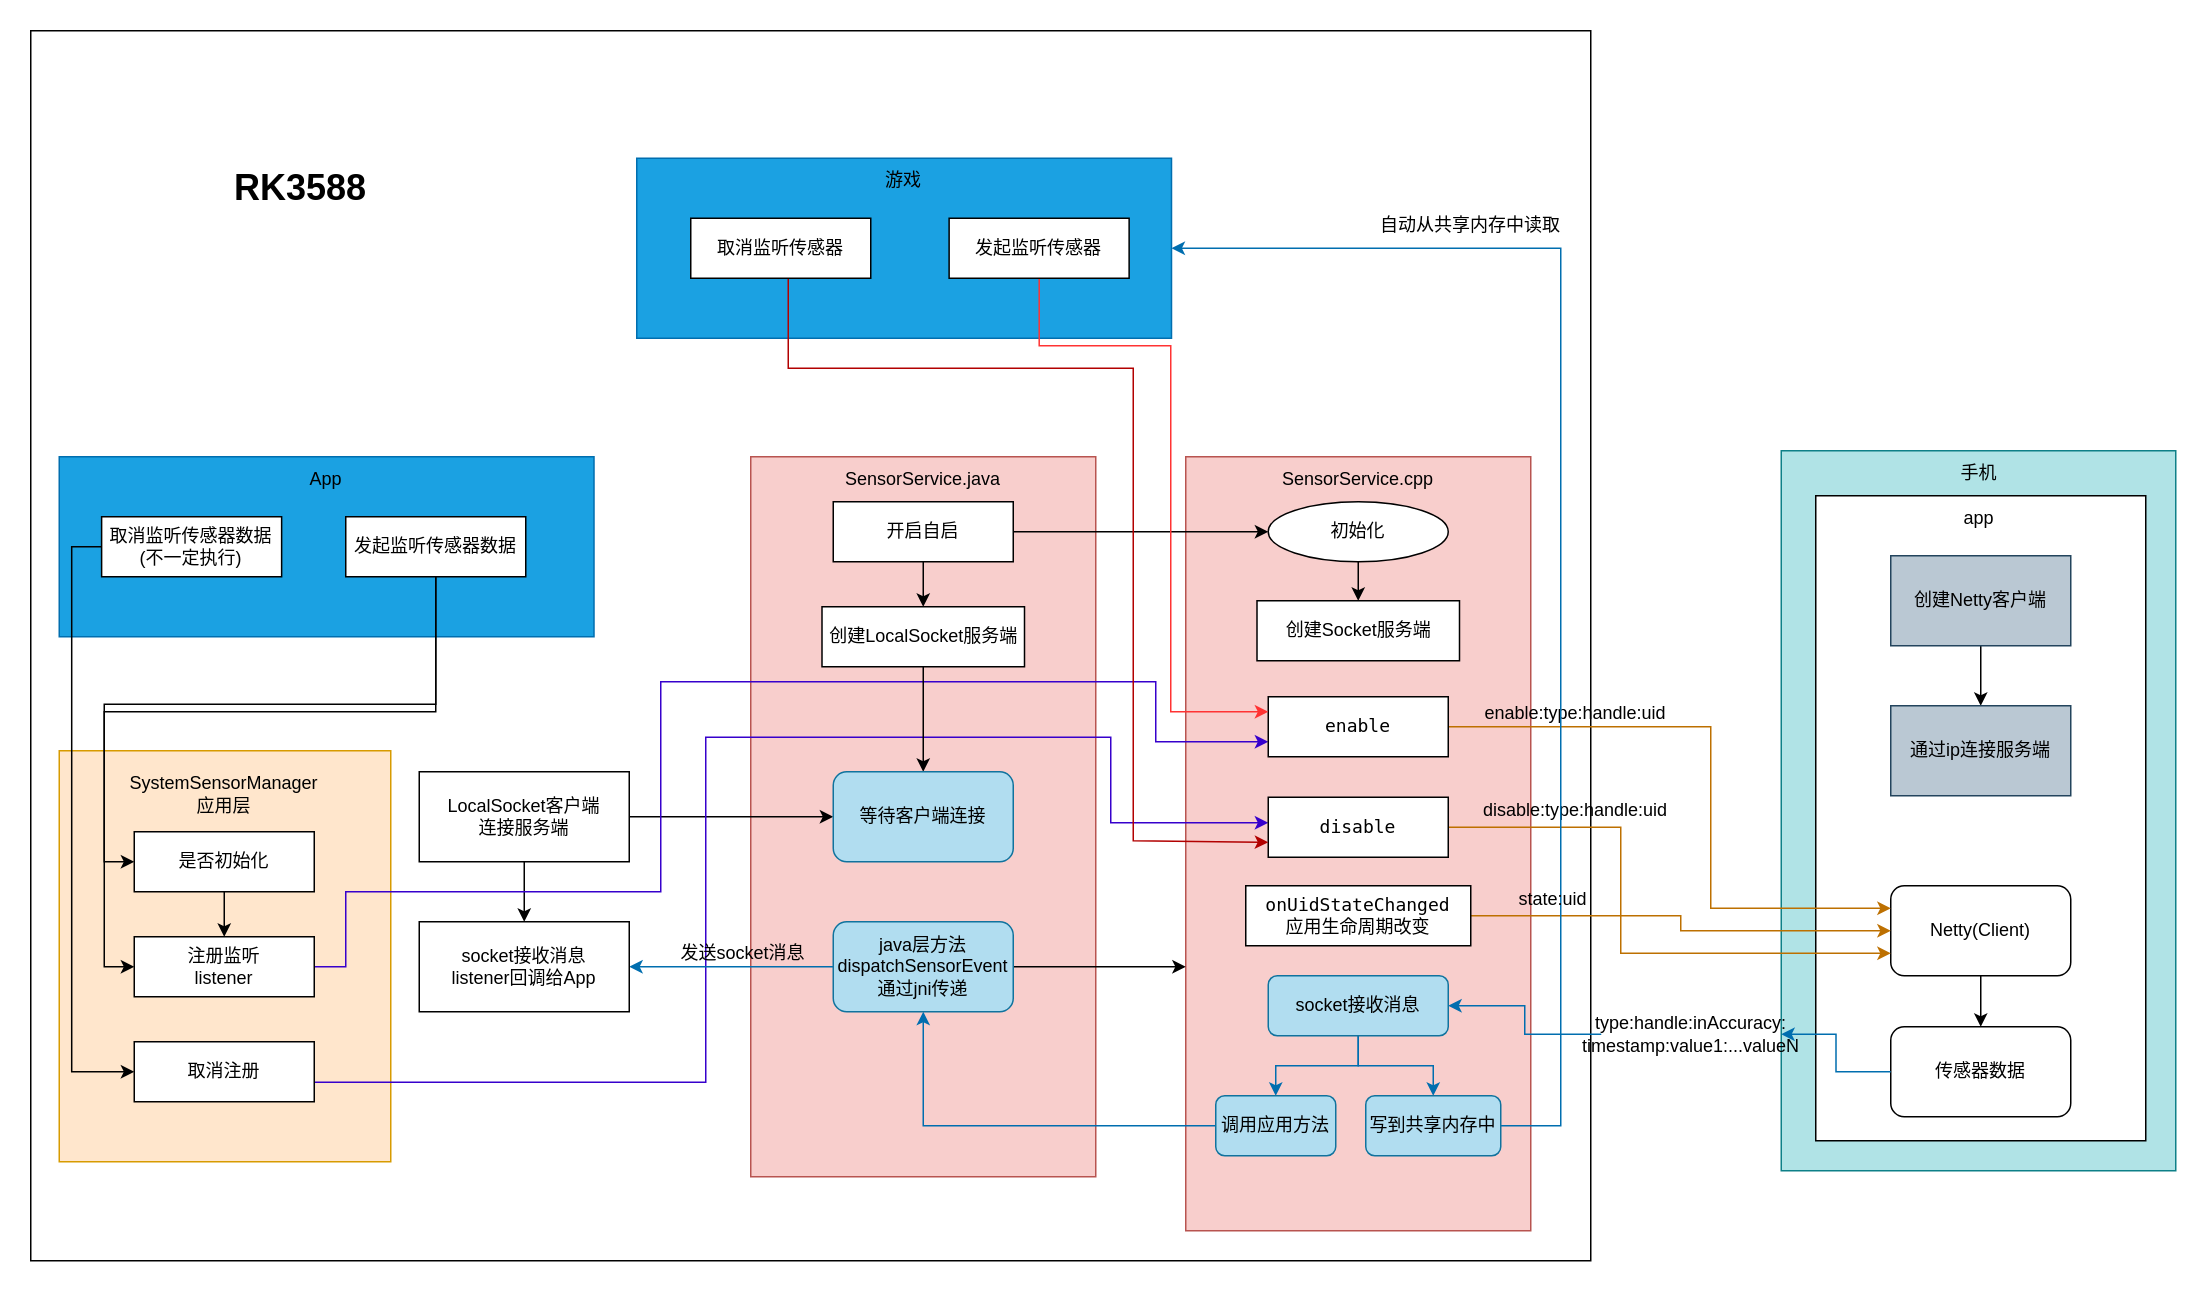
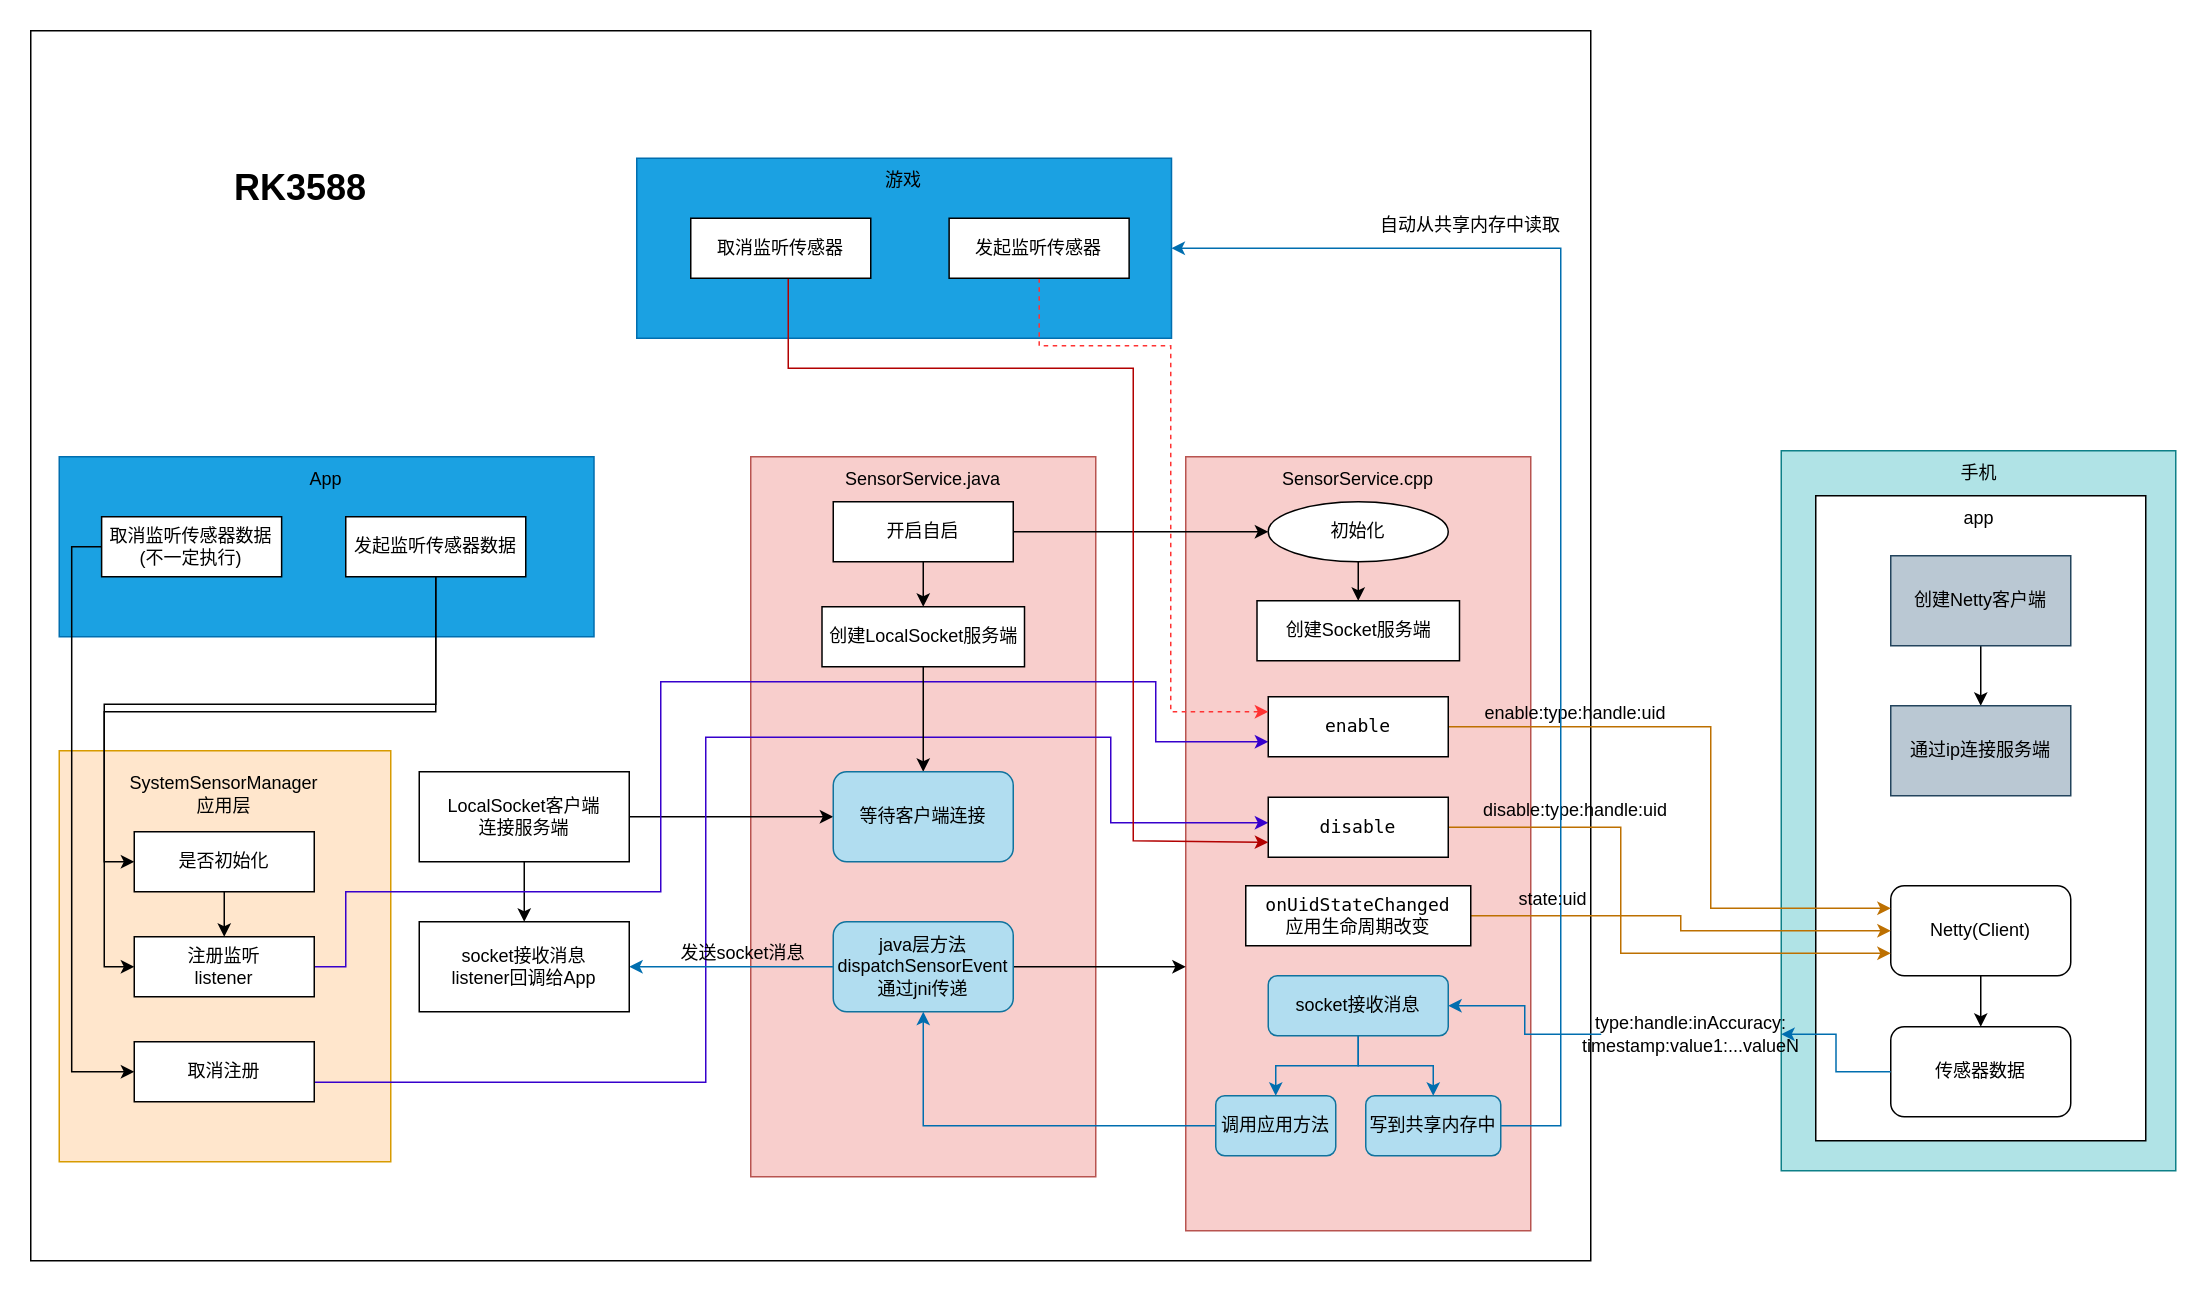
(1171, 472) -> (1171, 472)
